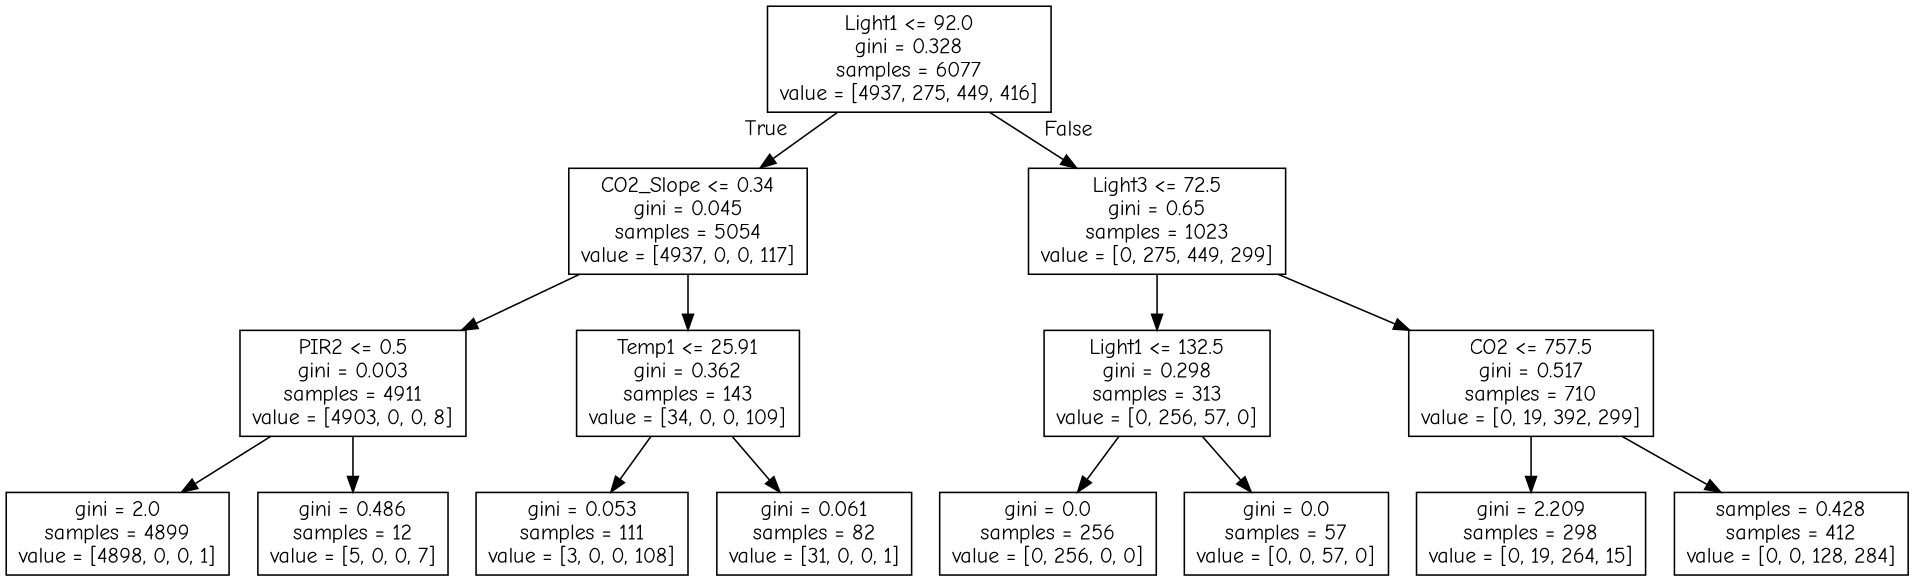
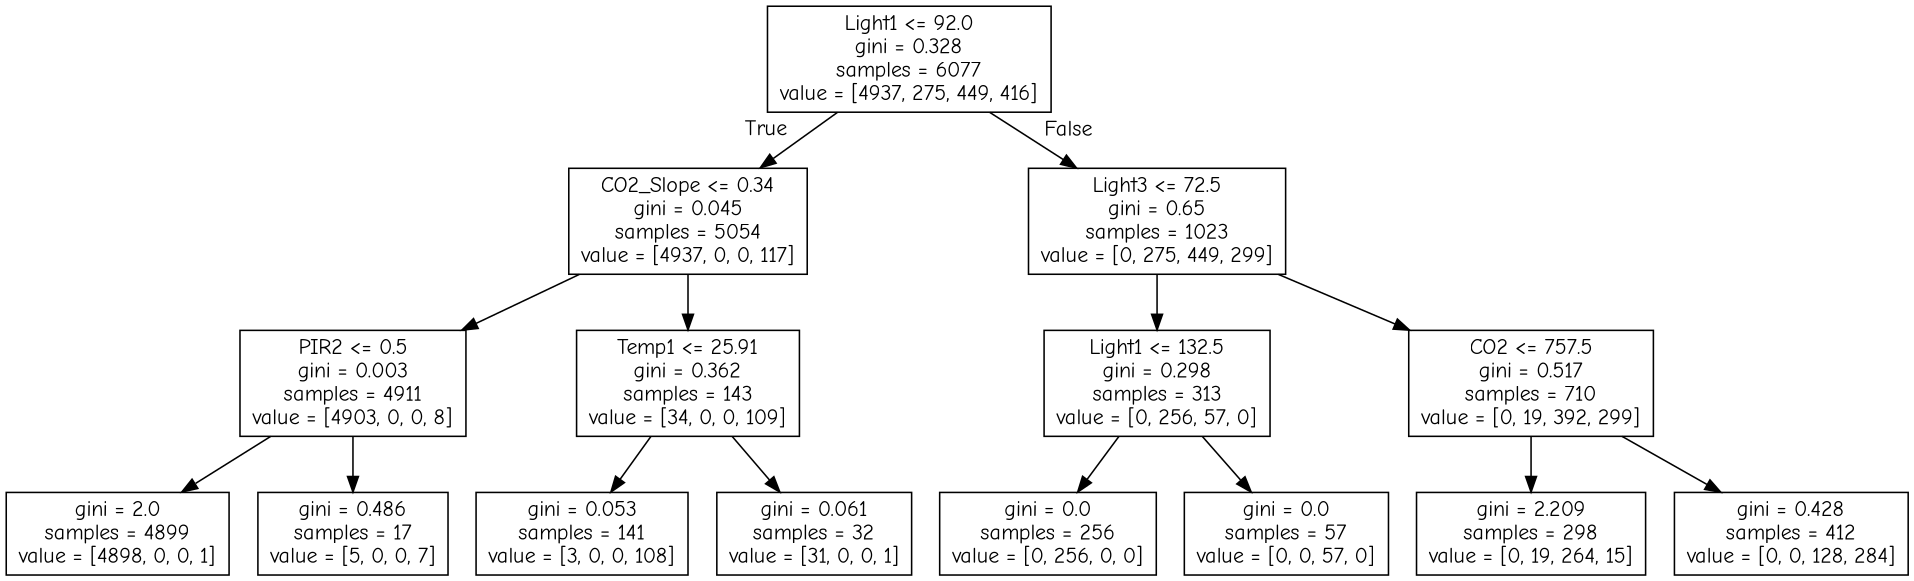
(353, 534) -> (353, 534)
(582, 534) -> (582, 534)
(814, 534) -> (814, 534)
(1791, 534) -> (1791, 534)
